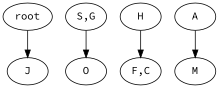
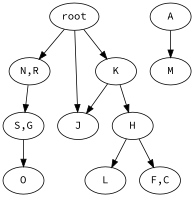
none -> (30, 71)
none -> (116, 71)
none -> (105, 180)
